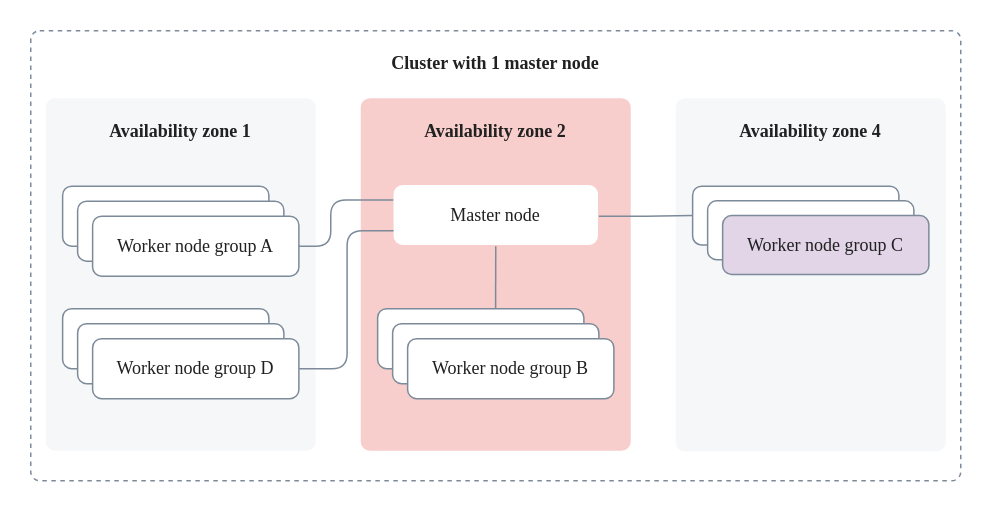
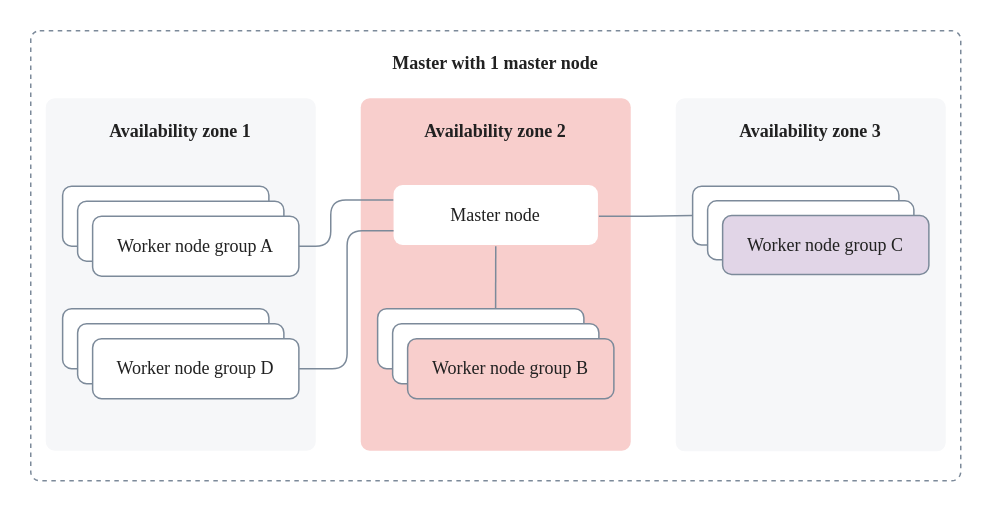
(496, 64) -> (496, 64)
(811, 132) -> (811, 132)
(511, 369) -> (511, 369)
